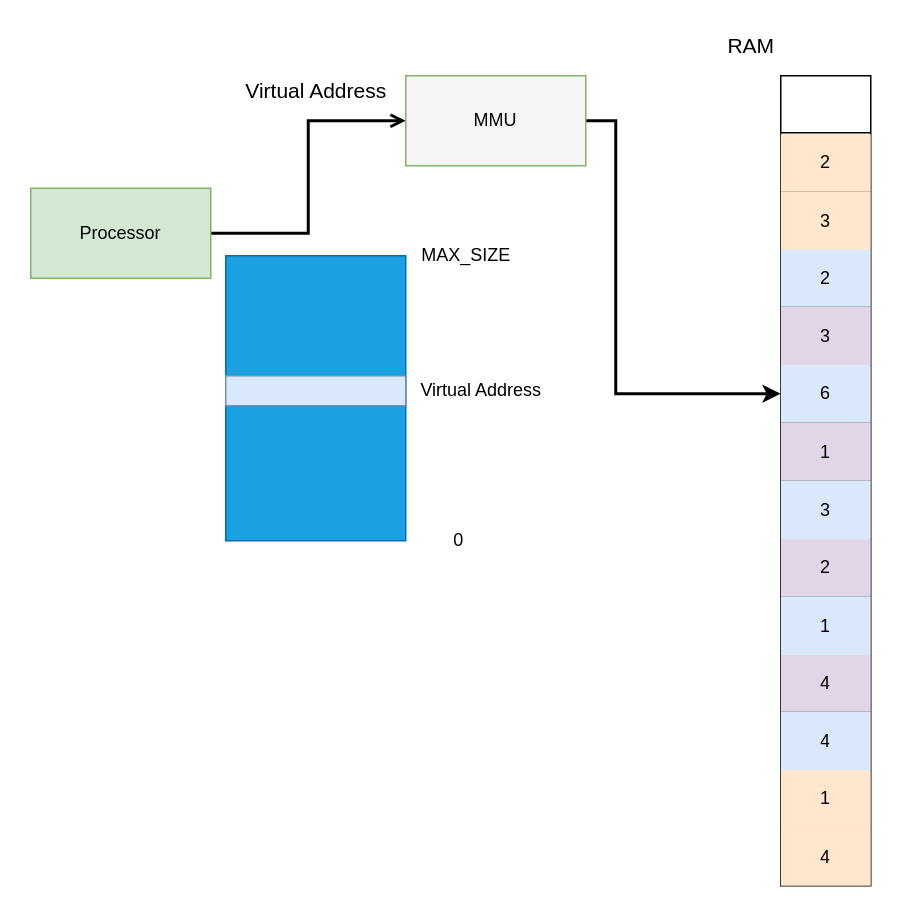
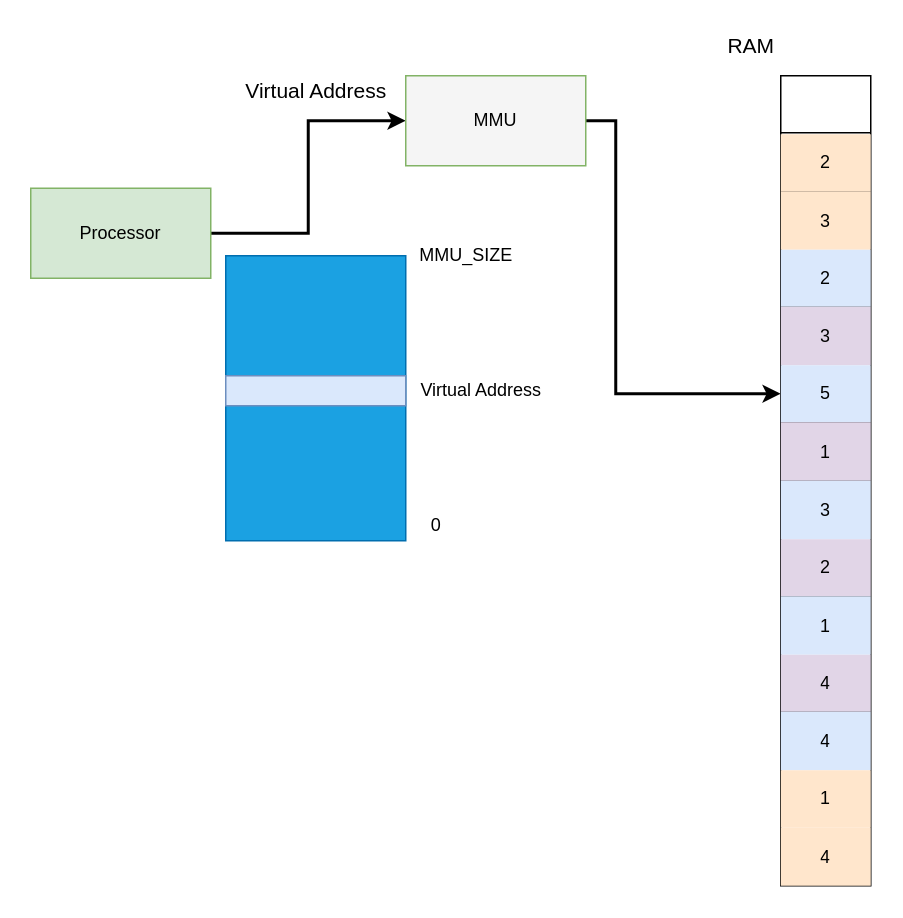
(392, 121) -> (390, 121)
(467, 256) -> (467, 256)
(826, 394) -> (826, 394)
(458, 541) -> (436, 526)
